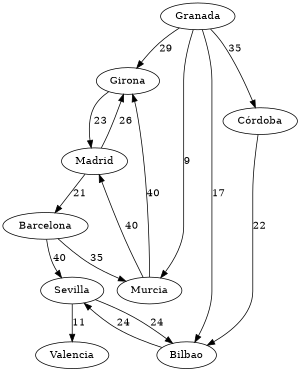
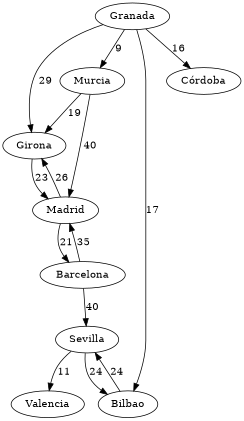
(235, 49) -> (179, 49)
(154, 194) -> (75, 113)
(253, 246) -> none
(86, 261) -> (76, 246)
